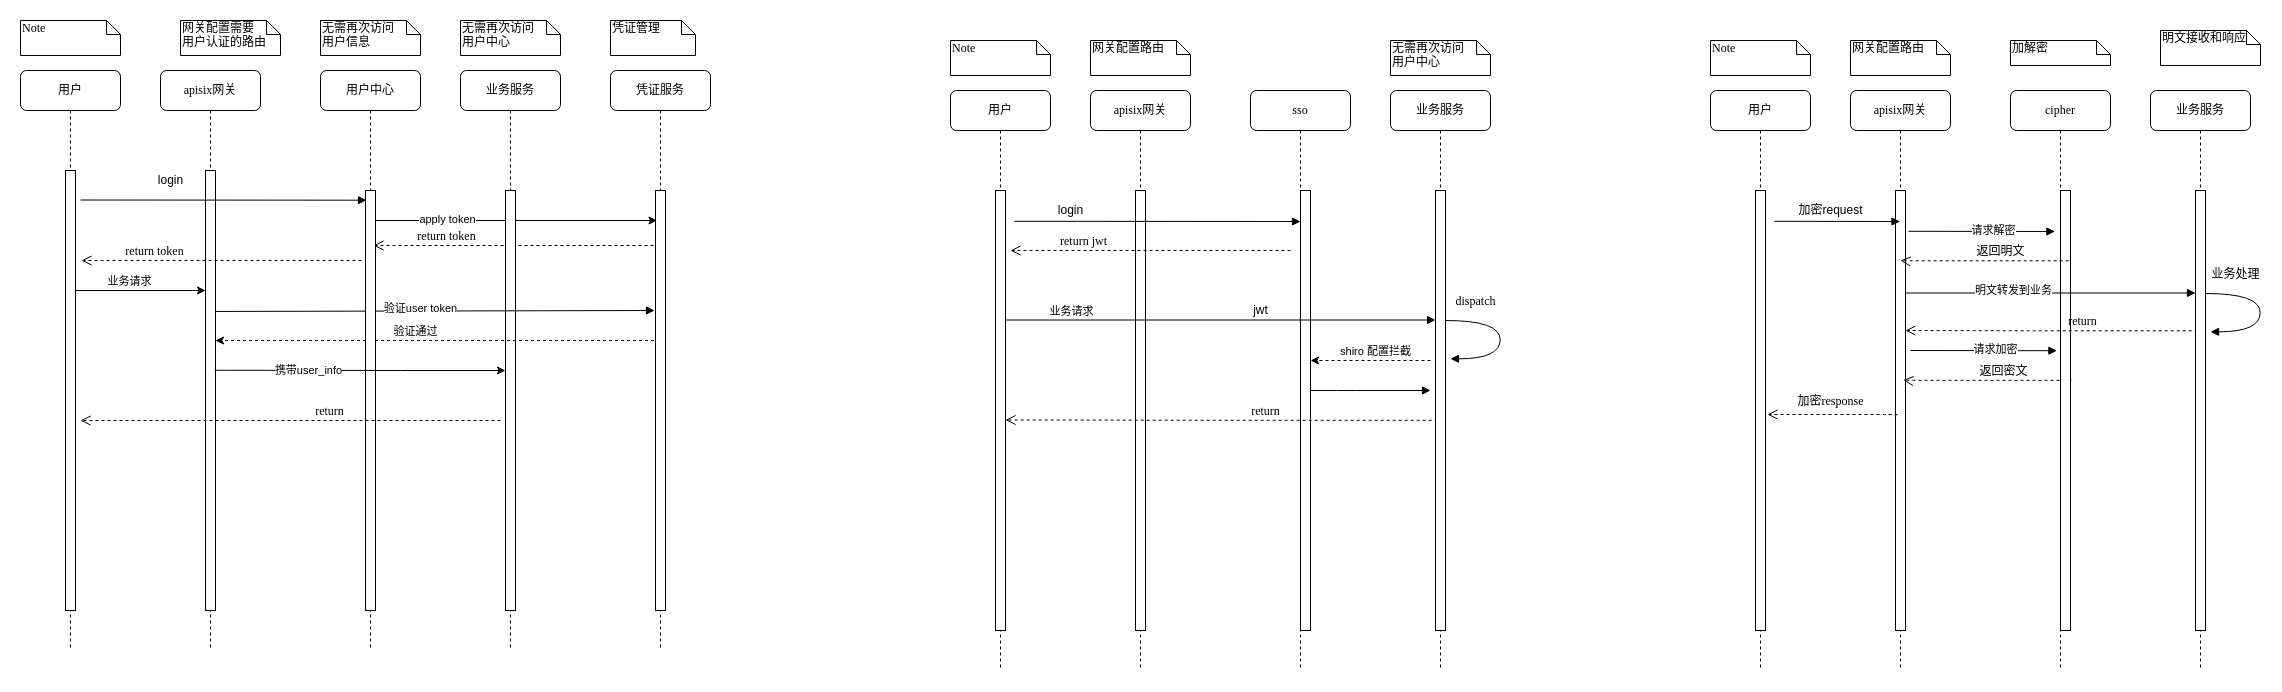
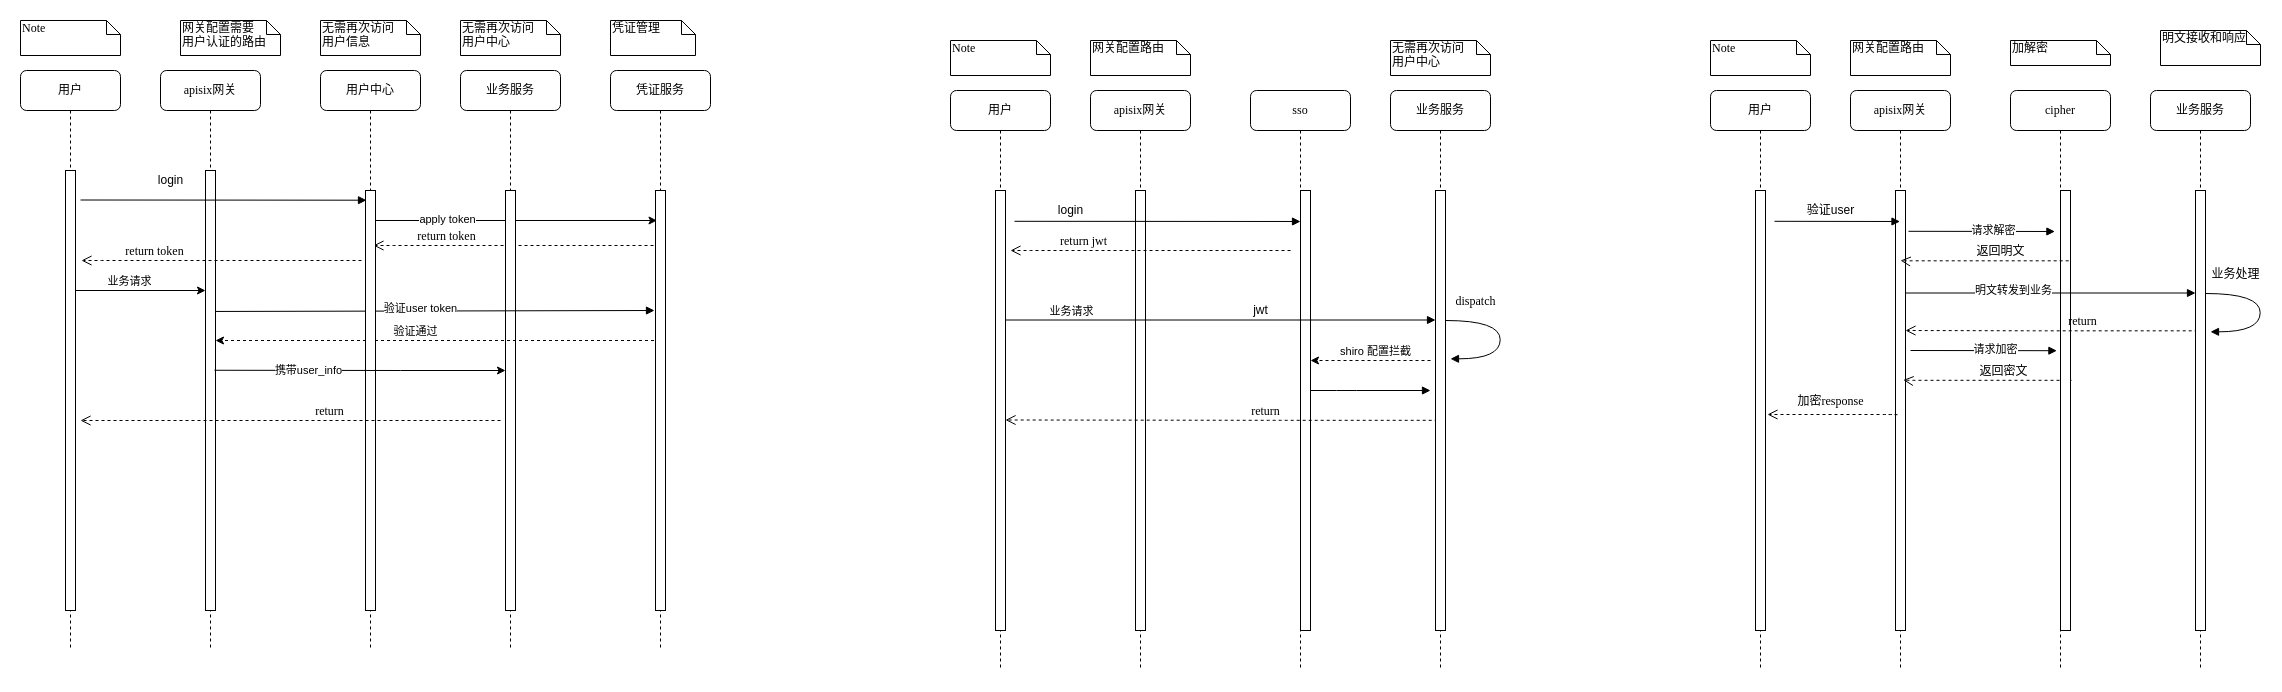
(1831, 211) -> (1831, 211)
